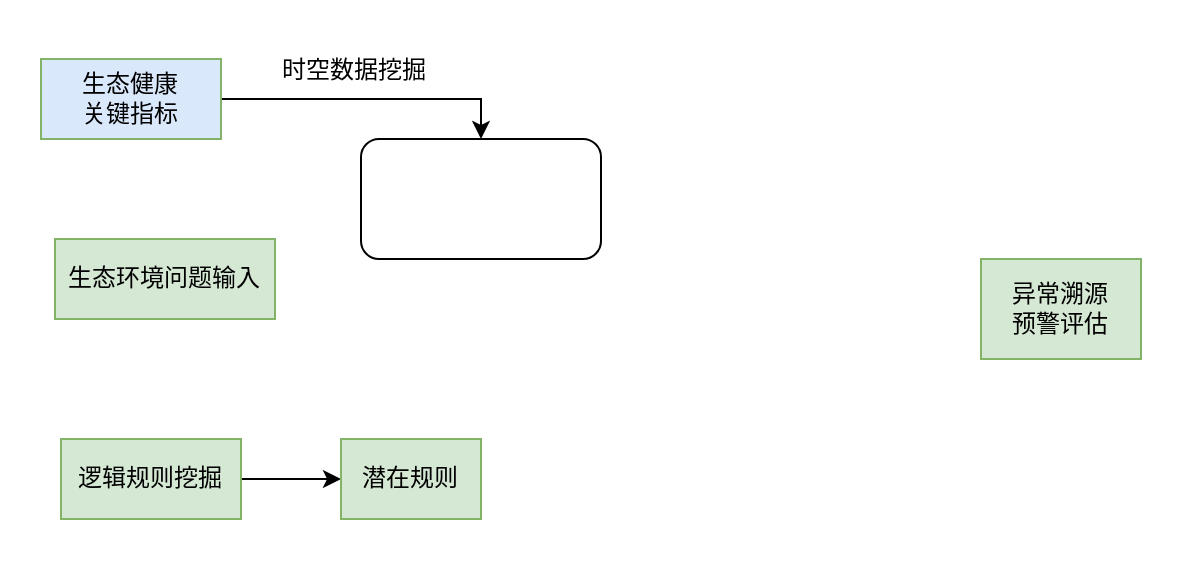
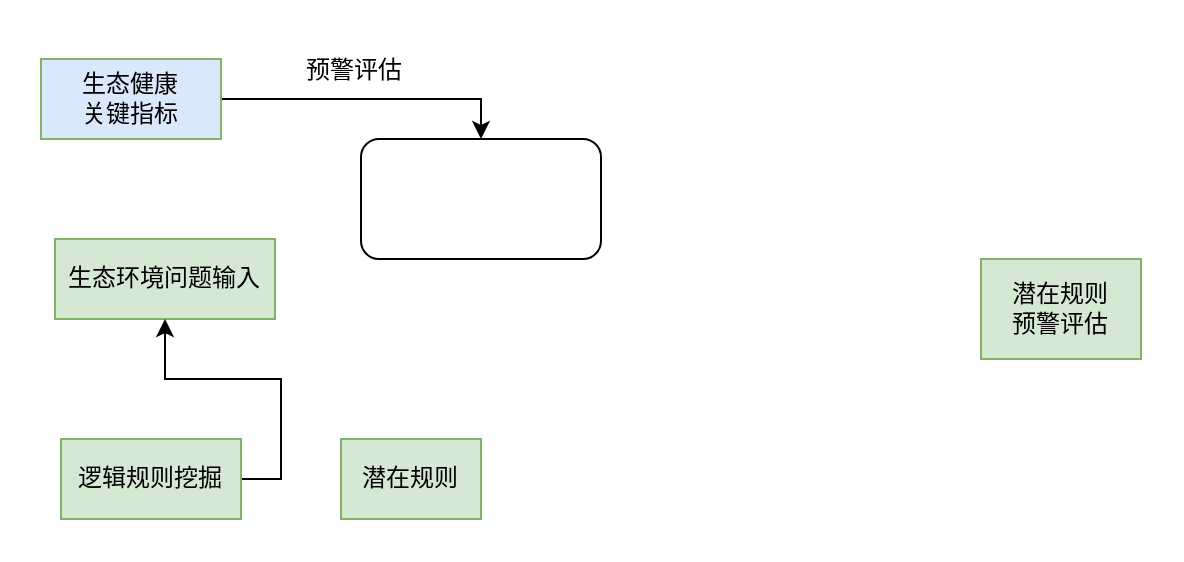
(355, 71) -> (355, 71)
(1061, 309) -> (1061, 309)
(303, 479) -> (251, 379)
